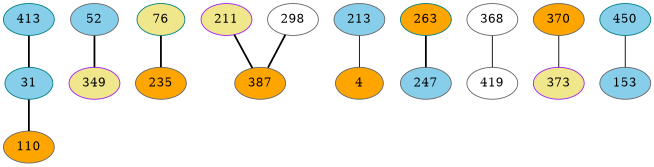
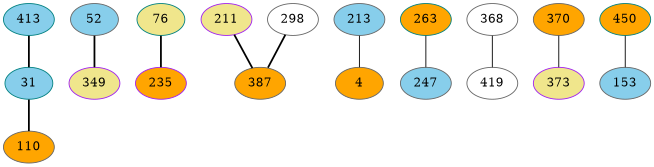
(625, 19) -> (625, 19)
(426, 51) -> (426, 51)
(161, 83) -> (161, 83)
